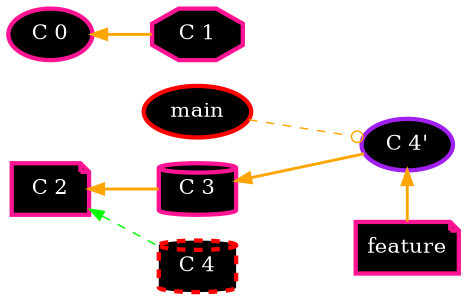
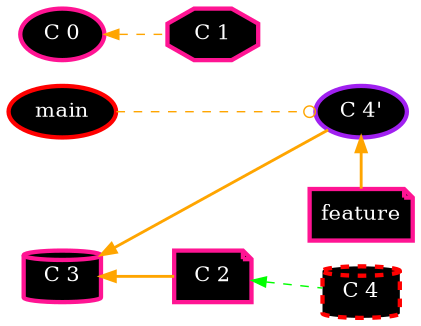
(129, 34) -> (143, 34)
(131, 189) -> (145, 276)
